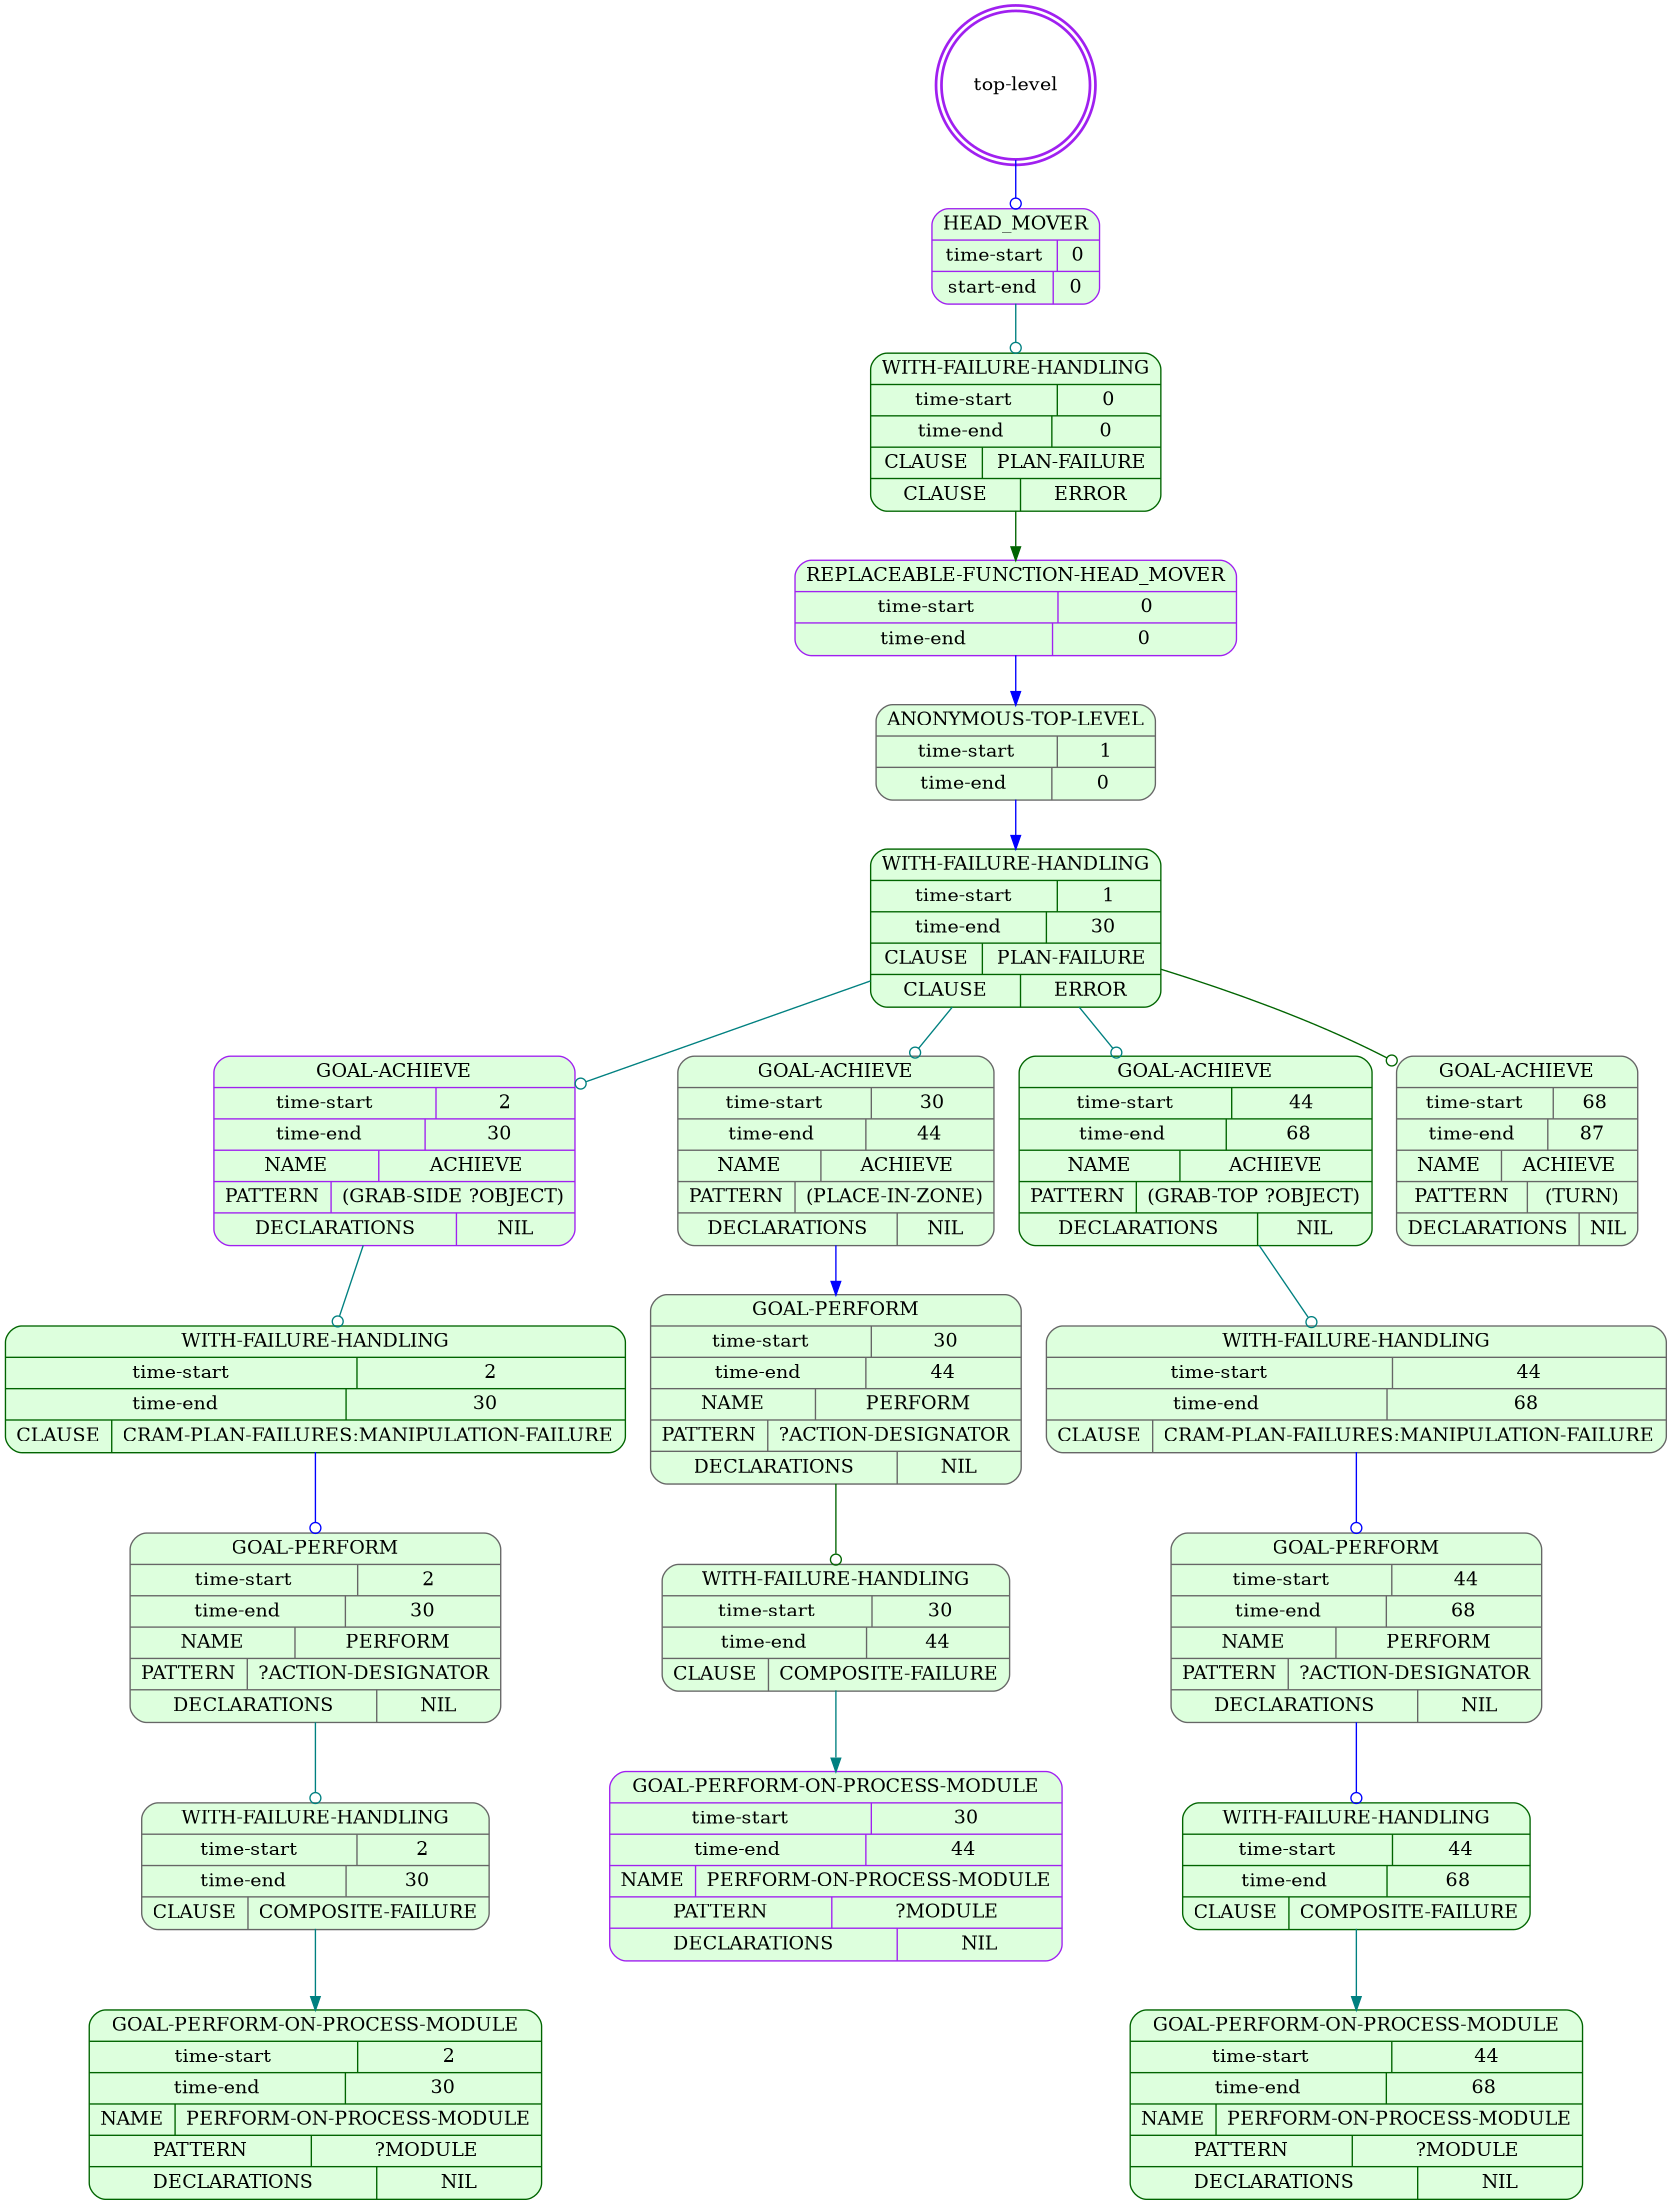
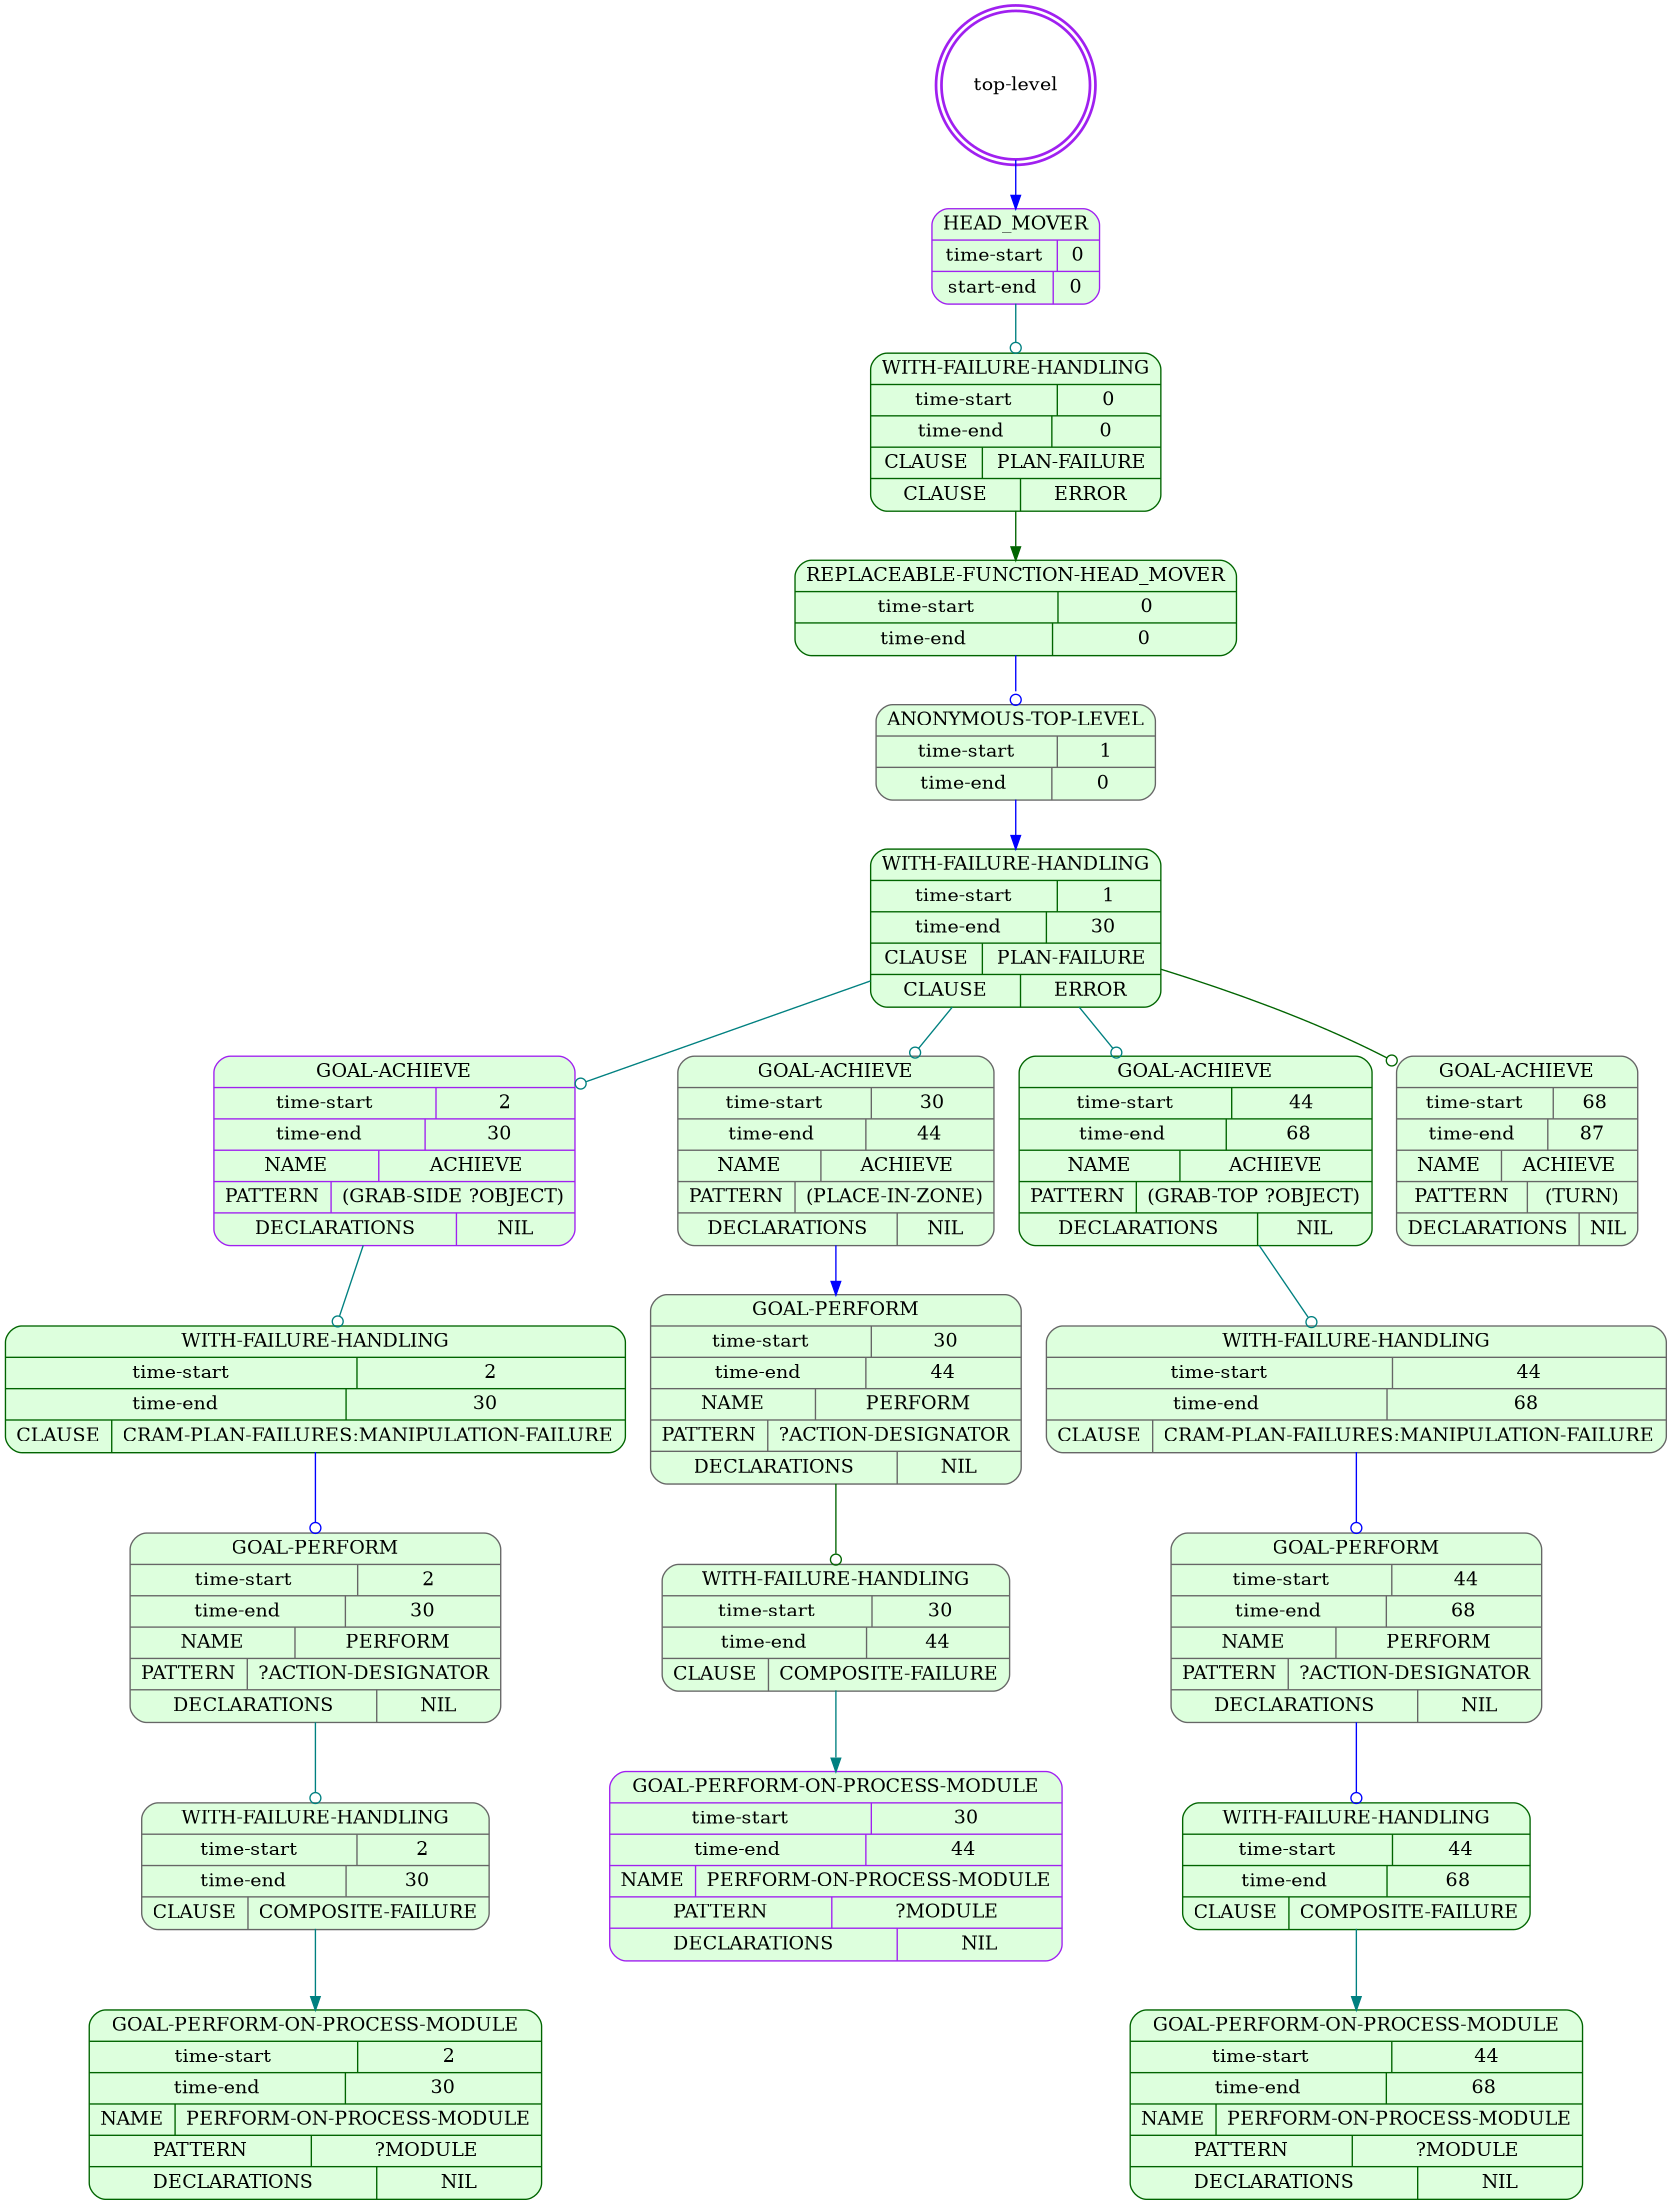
(1016, 179) -> (1016, 179)
(1016, 608) -> (1016, 608)
(1016, 673) -> (1016, 673)
